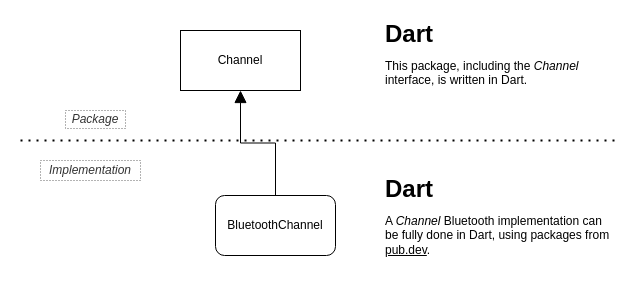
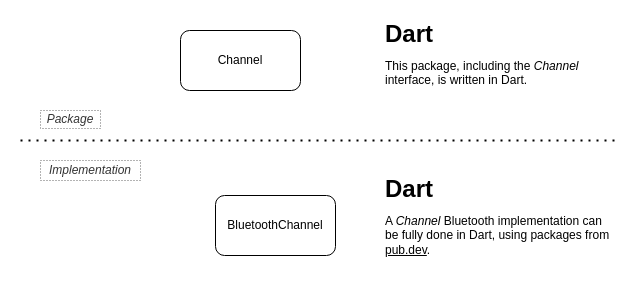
(241, 61) -> (241, 61)
(96, 120) -> (71, 120)
(265, 143) -> none
